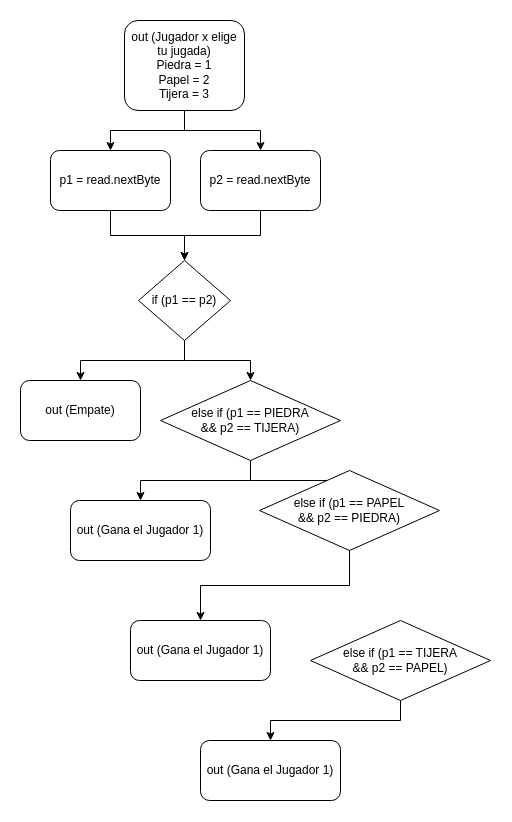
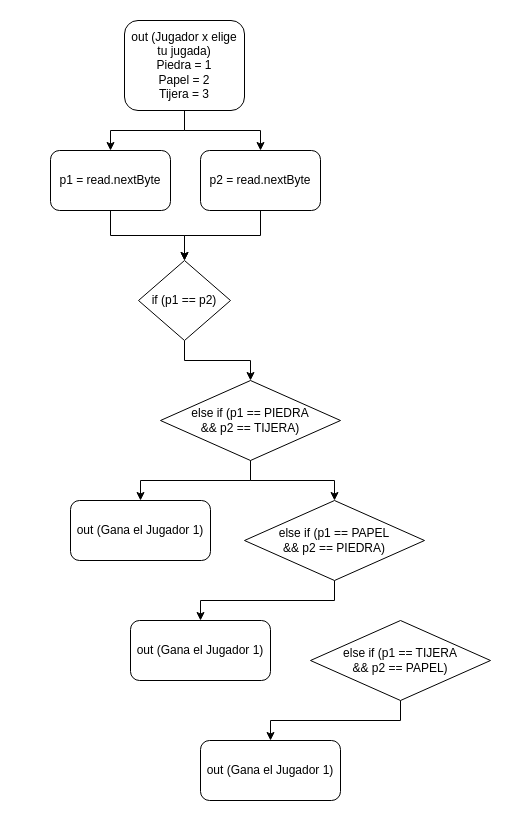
(126, 361) -> none
(81, 411) -> none
(350, 511) -> (335, 541)
